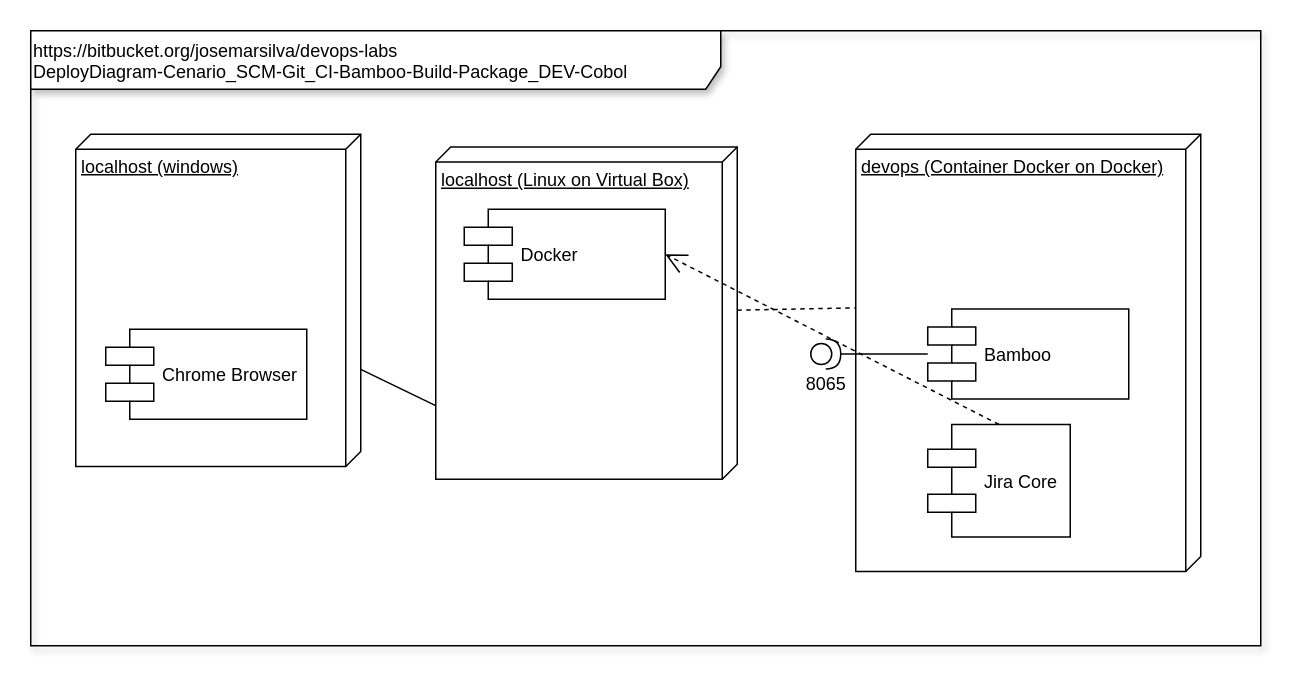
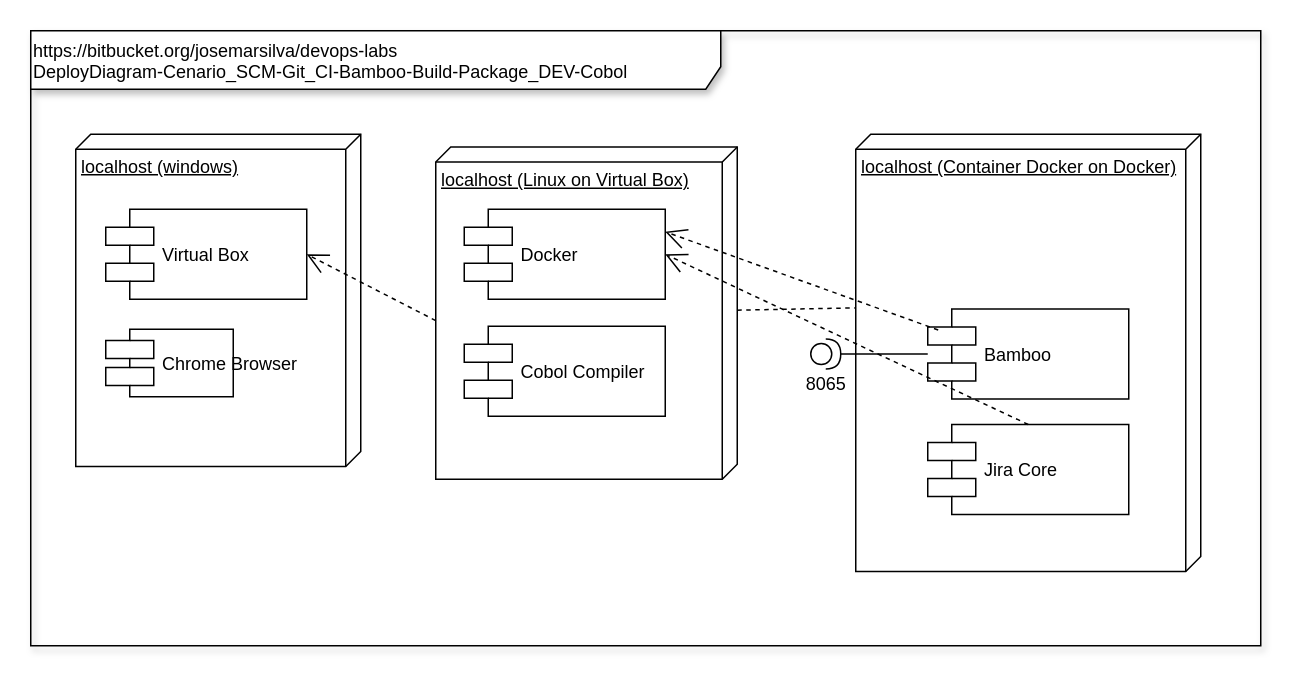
(1026, 168) -> (1037, 168)
none -> (206, 254)
none -> (803, 281)
none -> (371, 288)
none -> (565, 371)
(206, 374) -> (170, 363)
(396, 387) -> none
(999, 481) -> (1028, 470)
